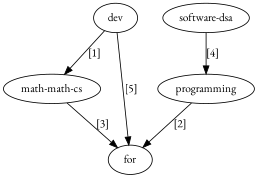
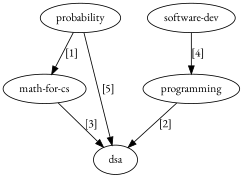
(116, 18) -> (80, 18)
(206, 18) -> (191, 18)
(52, 89) -> (45, 89)
(130, 160) -> (116, 160)
